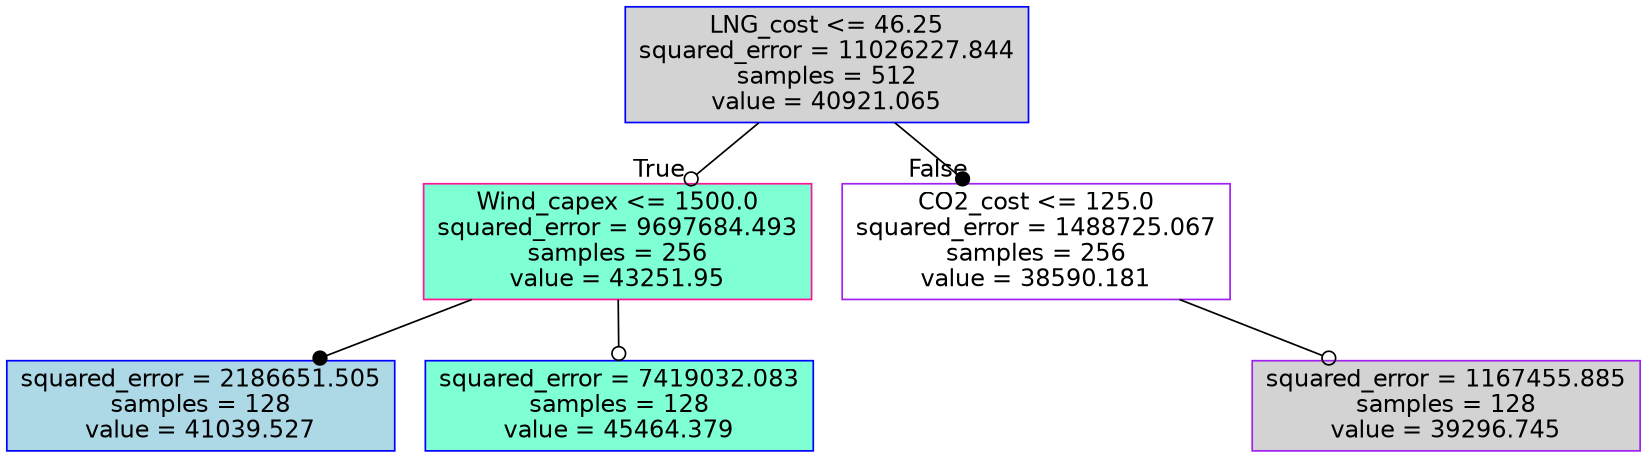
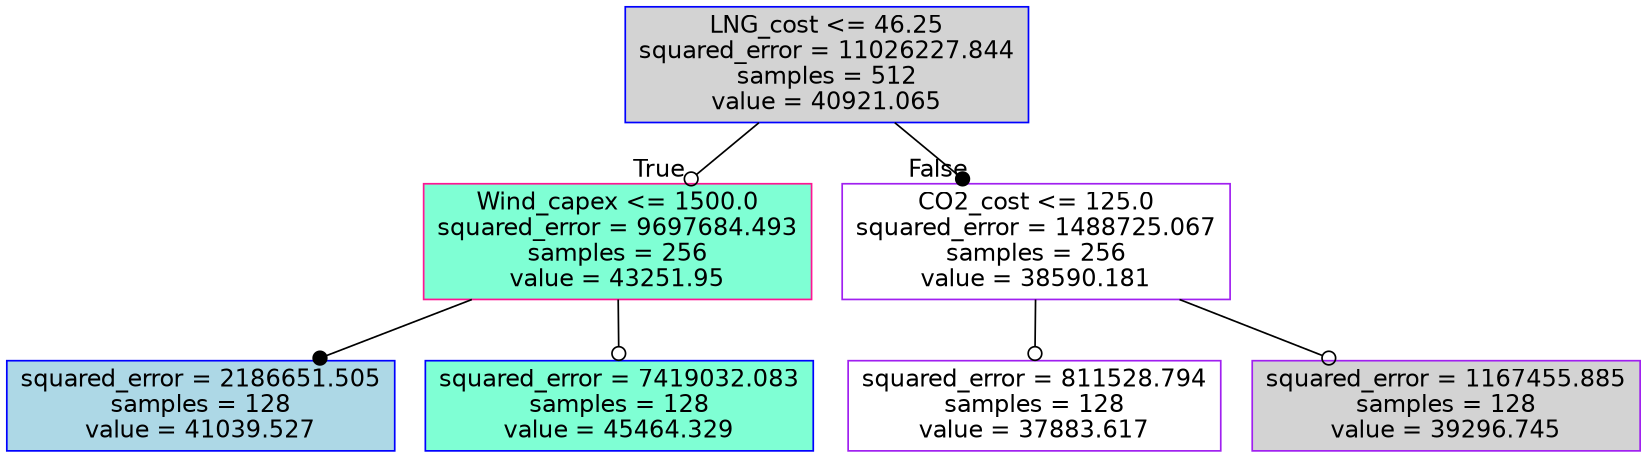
(619, 406) -> (619, 406)
none -> (1034, 406)
